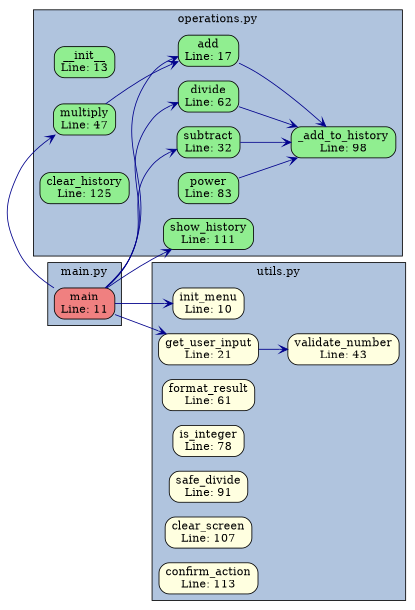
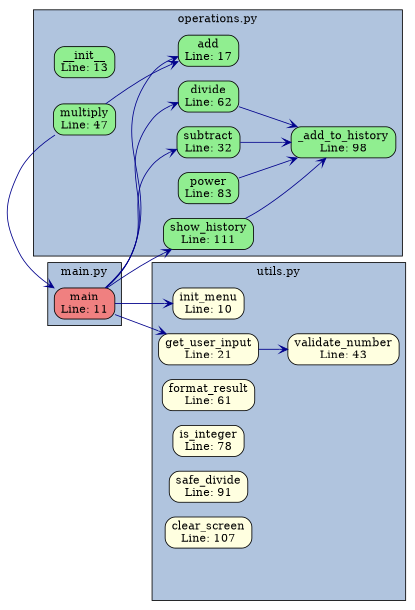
(281, 89) -> (284, 193)
(85, 188) -> none
(7, 215) -> (8, 207)
(209, 578) -> none
